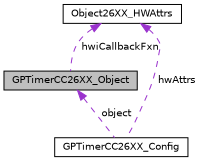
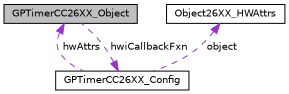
(76, 47) -> (100, 41)
(176, 81) -> (221, 47)
(115, 114) -> (80, 47)
